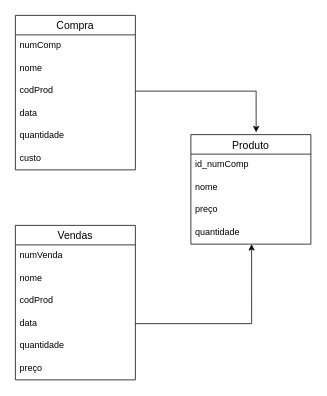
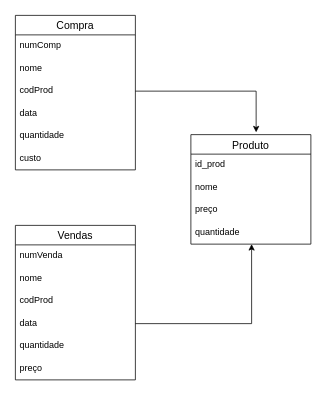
(219, 164) -> (211, 164)
